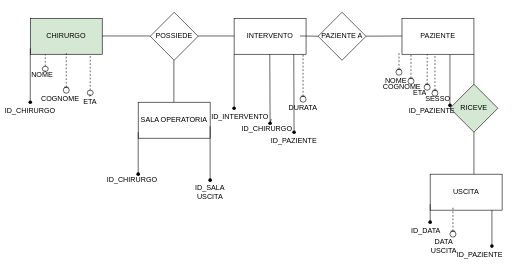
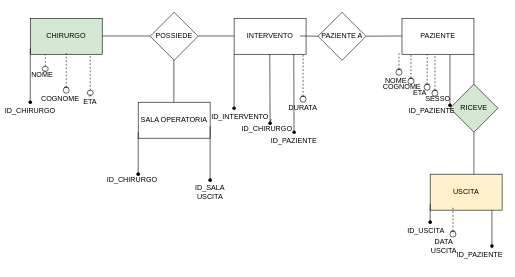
(467, 192) -> (467, 192)
(426, 231) -> (426, 231)
